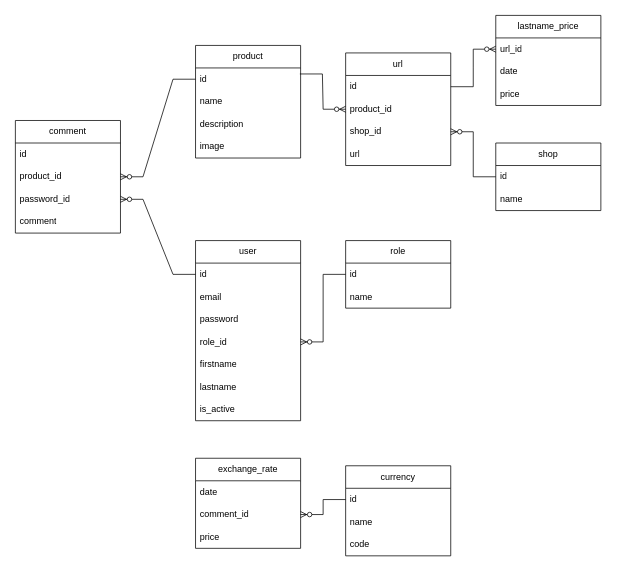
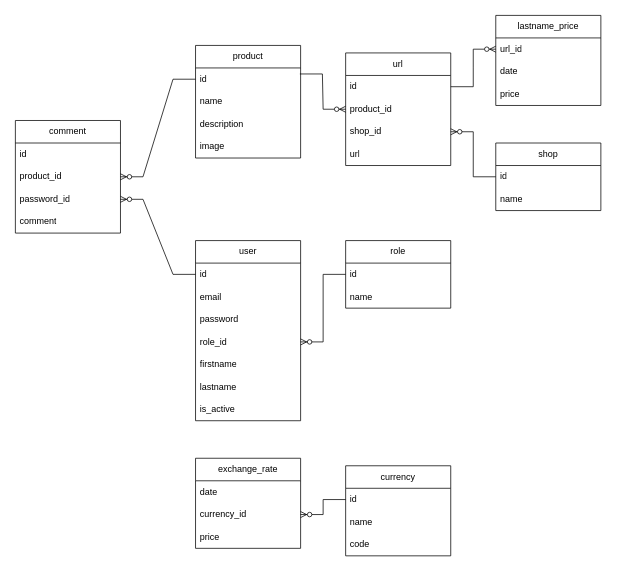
(224, 514) -> (226, 514)
